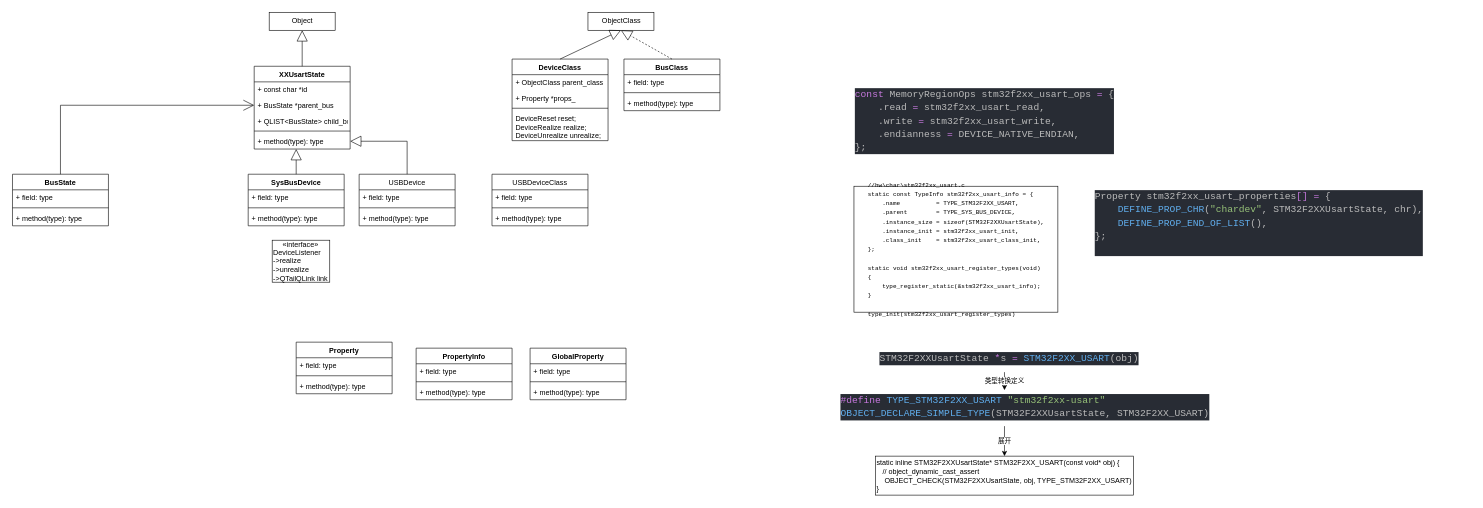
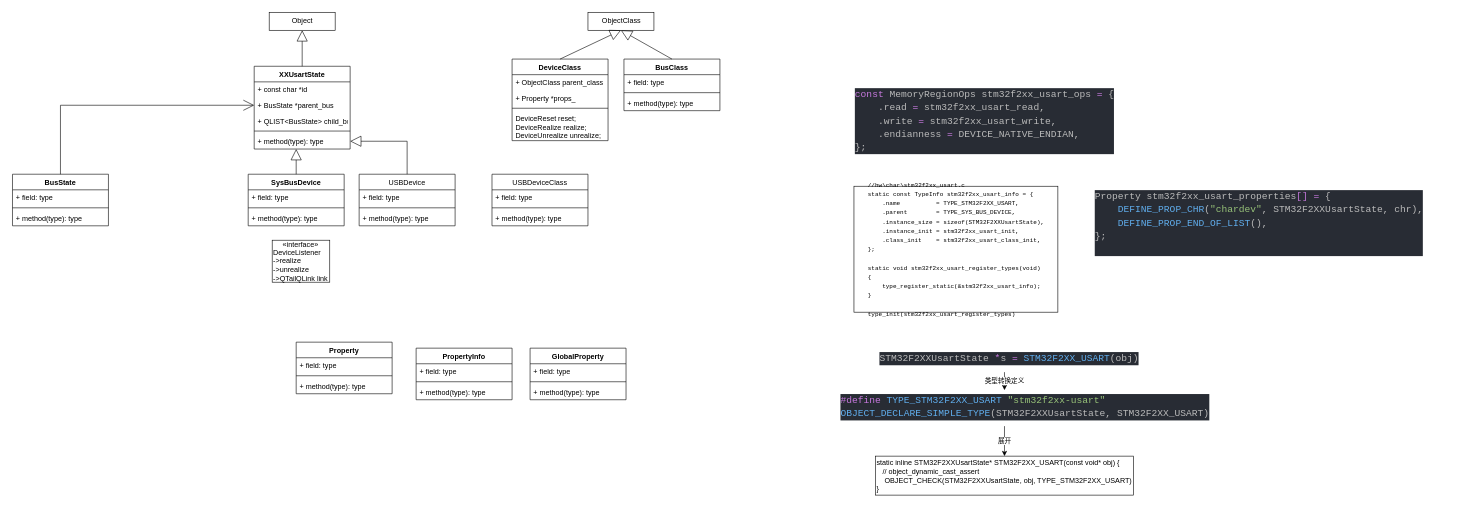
(650, 47) -> (650, 47)
